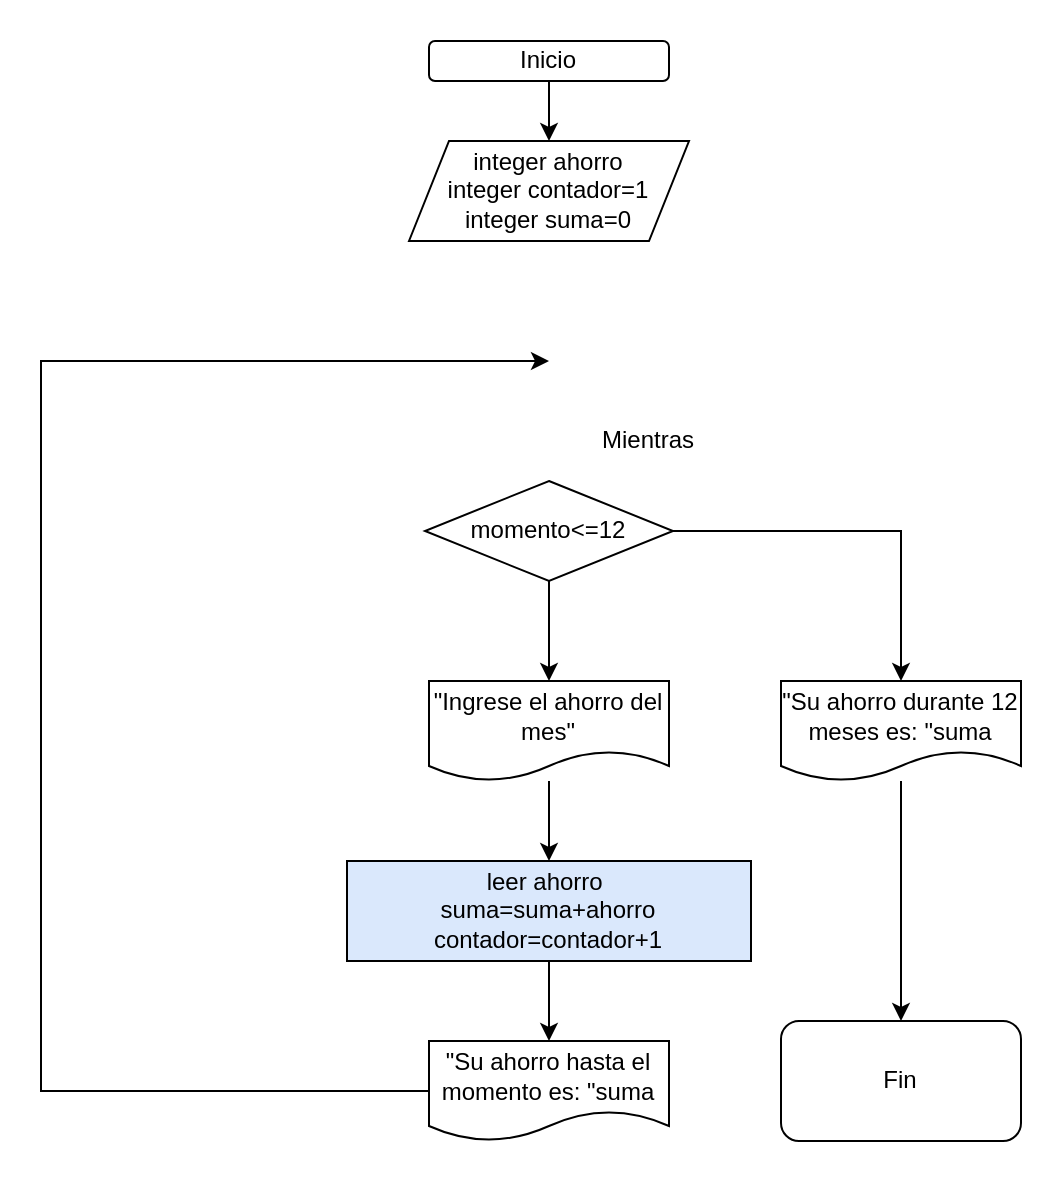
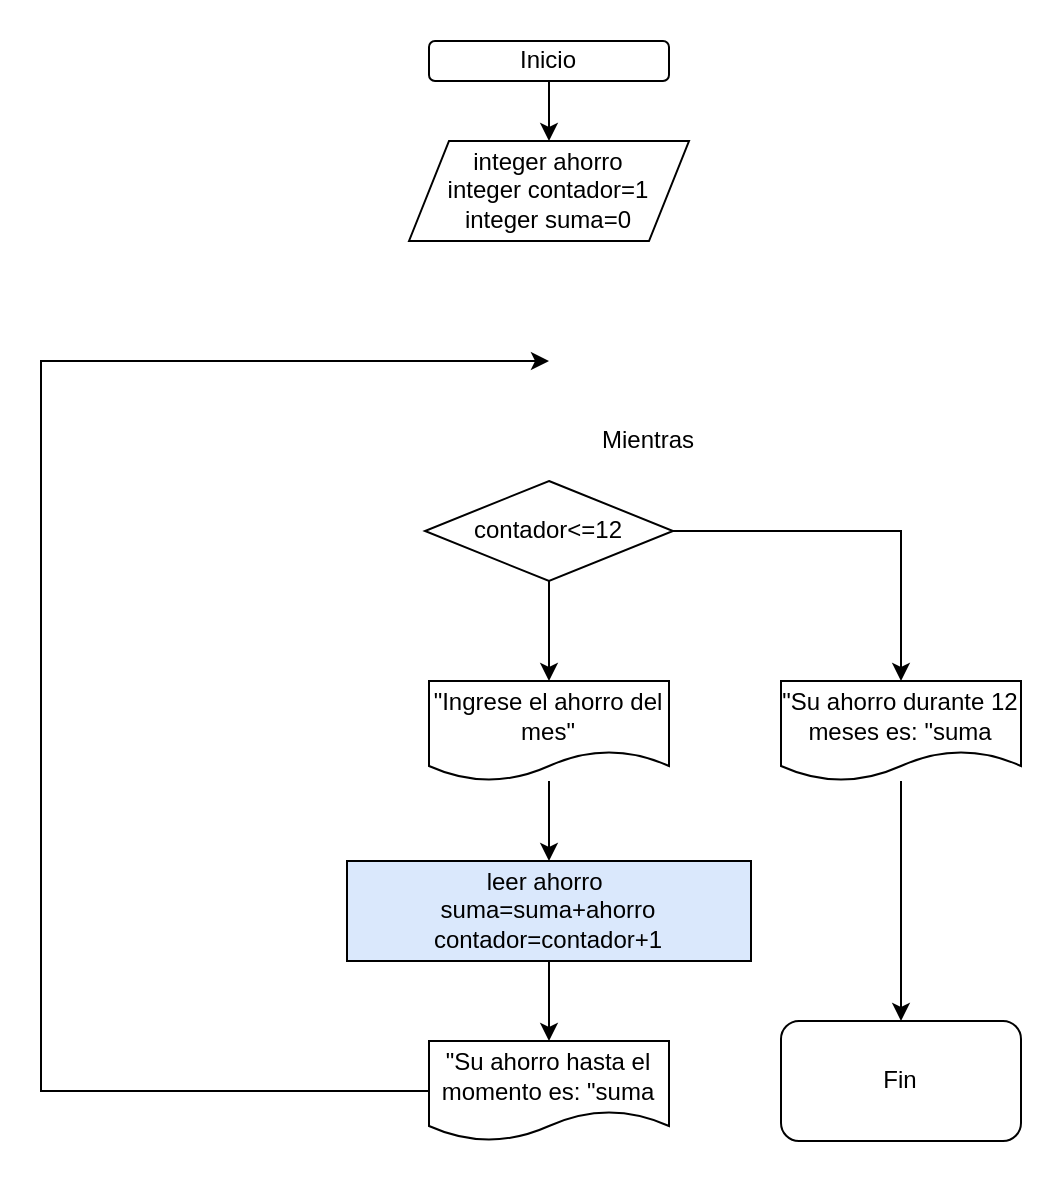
(549, 531) -> (549, 531)
